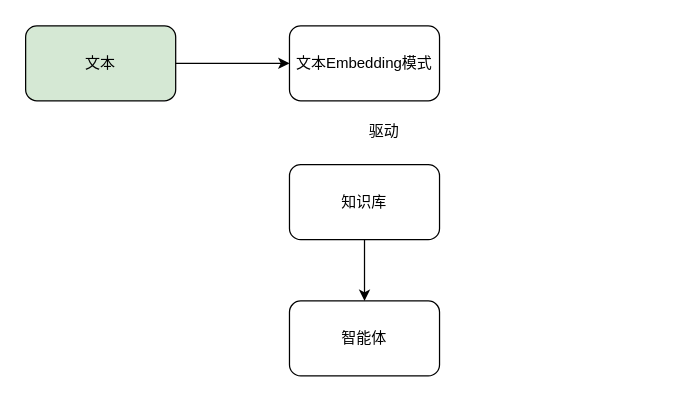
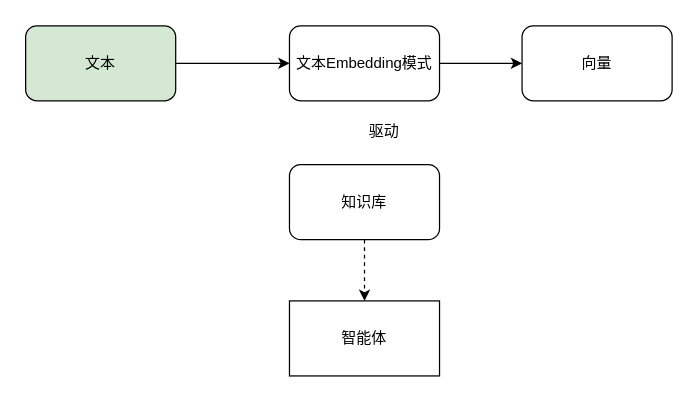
none -> (477, 63)
none -> (597, 63)
(364, 268) -> (364, 268)
(364, 338) -> (364, 338)
